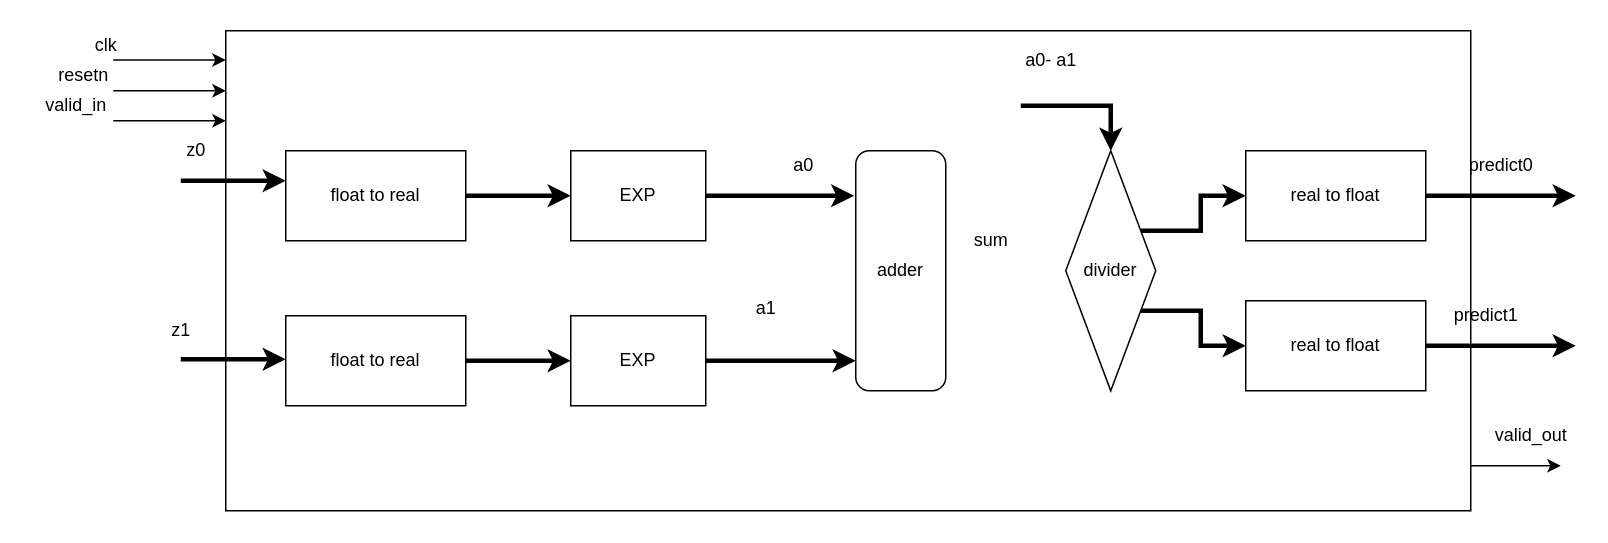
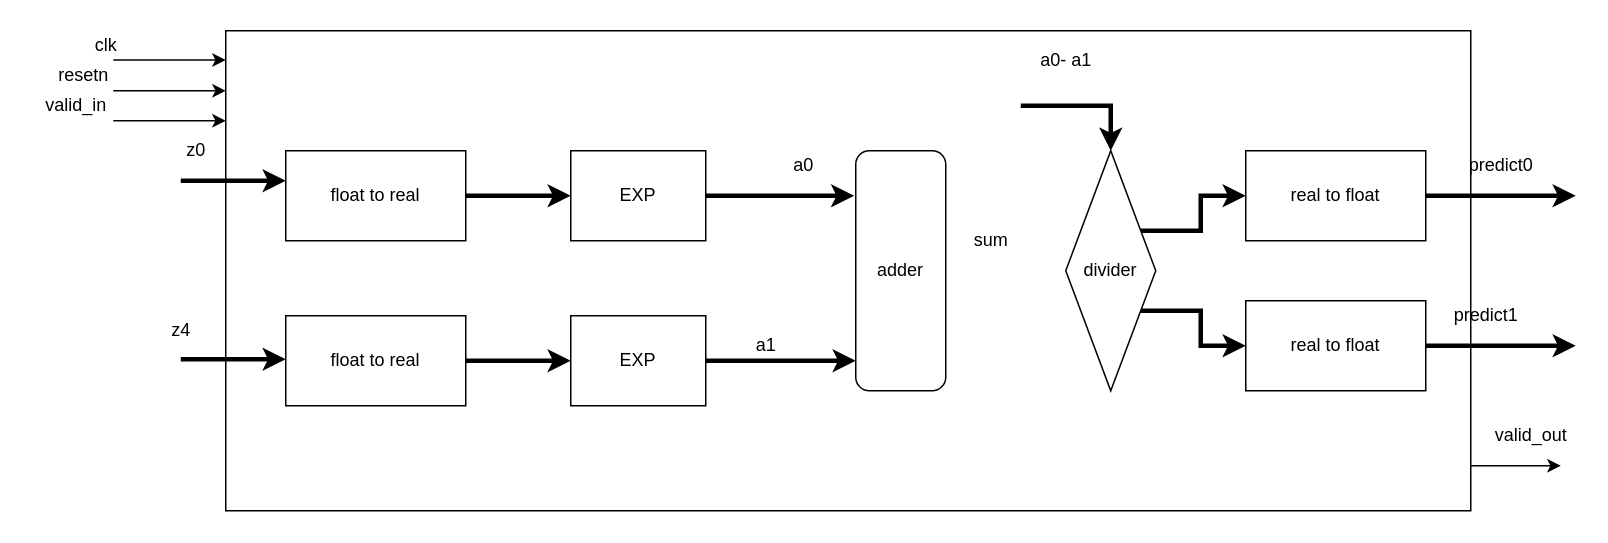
(1051, 61) -> (1066, 61)
(766, 308) -> (766, 346)
(182, 331) -> (182, 331)
